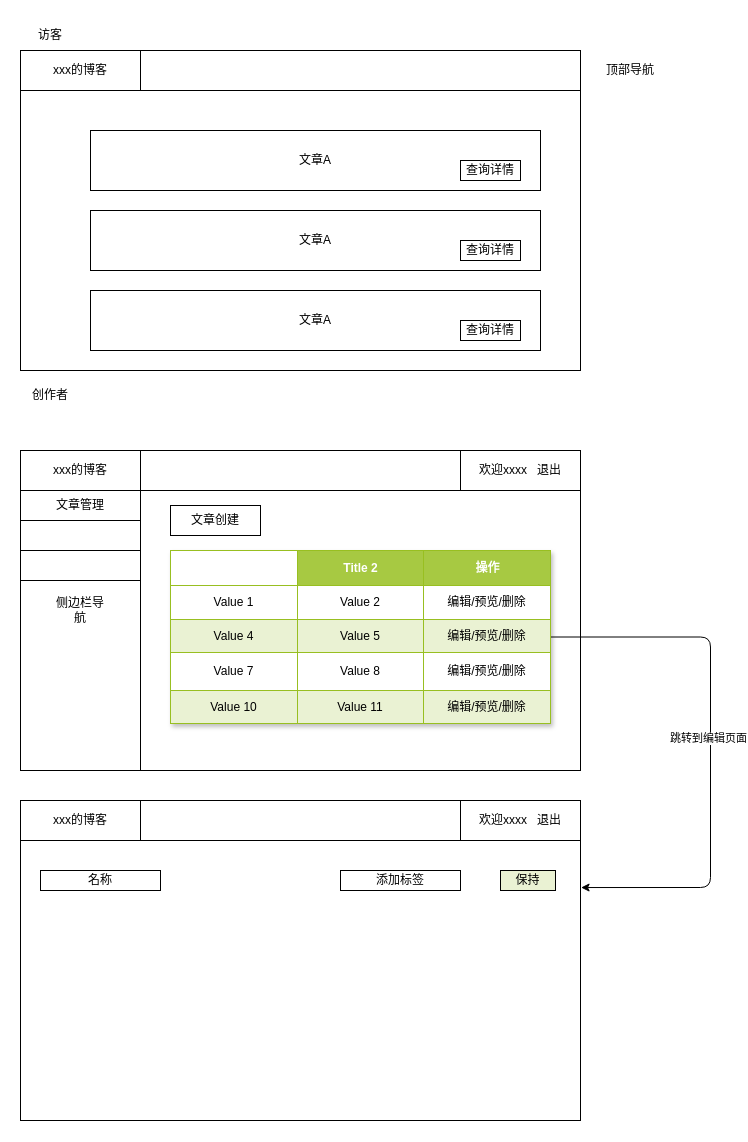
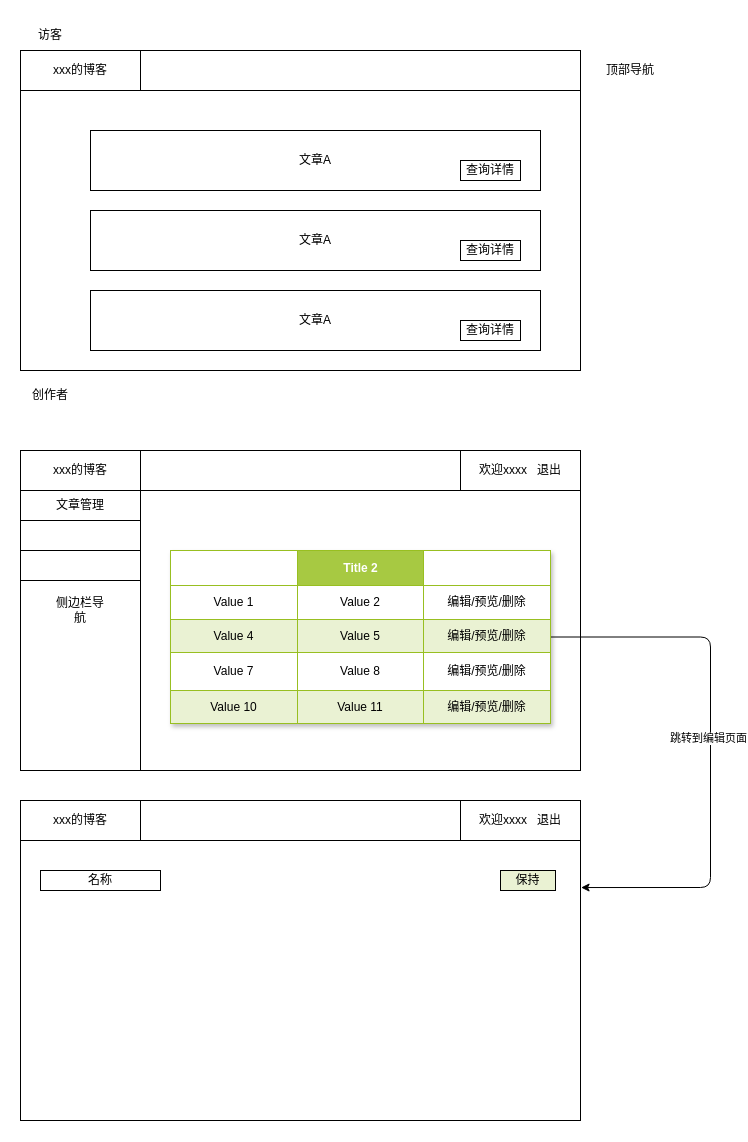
(216, 521) -> none
(487, 568) -> (487, 568)
(401, 881) -> none
